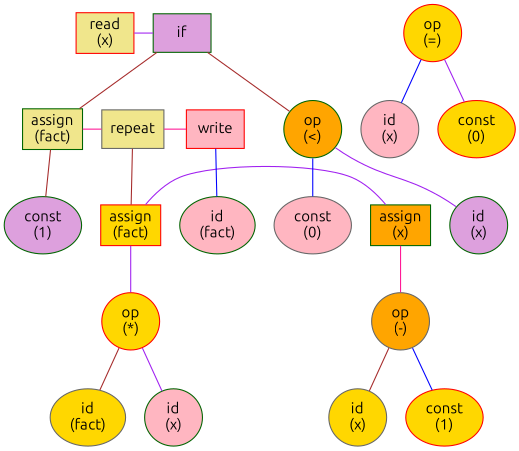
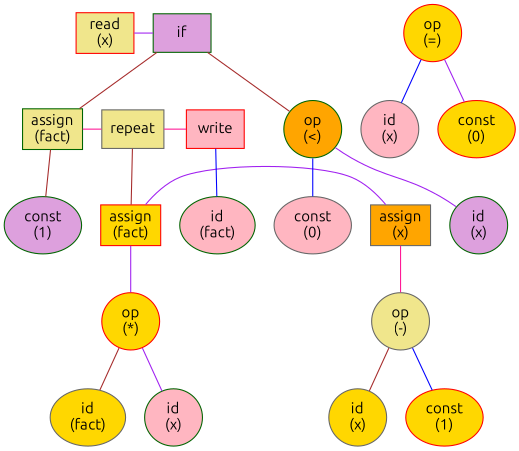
(401, 225) -> (401, 225)
(401, 321) -> (401, 321)
